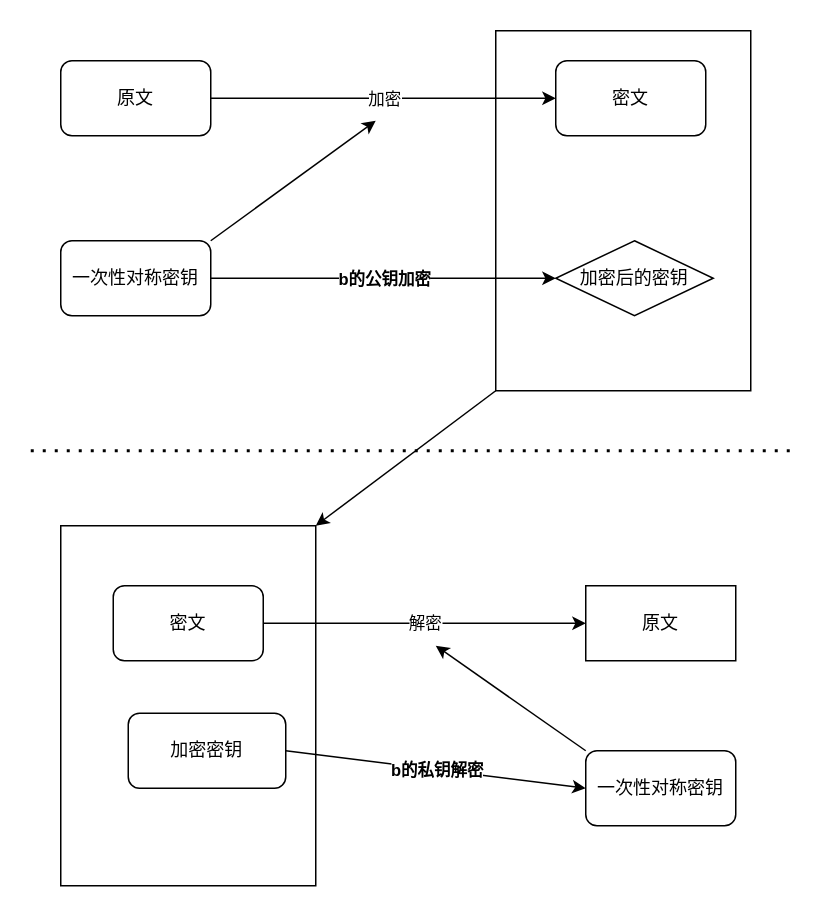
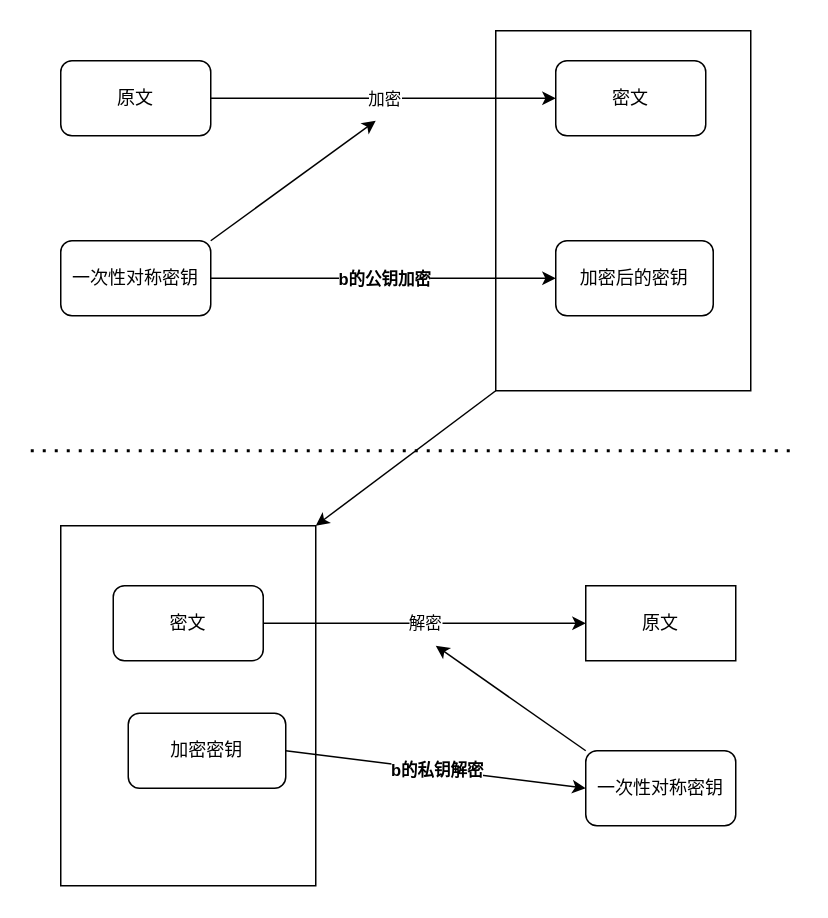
(635, 278) -> (635, 278)
